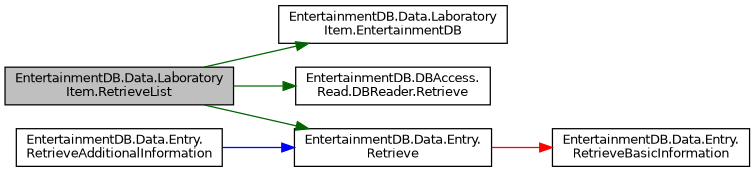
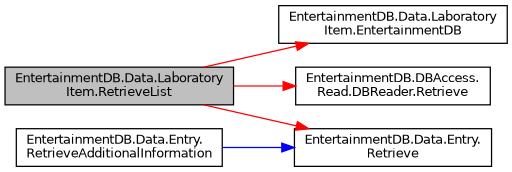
(250, 57) -> (250, 57)
(258, 86) -> (258, 86)
(250, 115) -> (250, 115)
(651, 148) -> none
